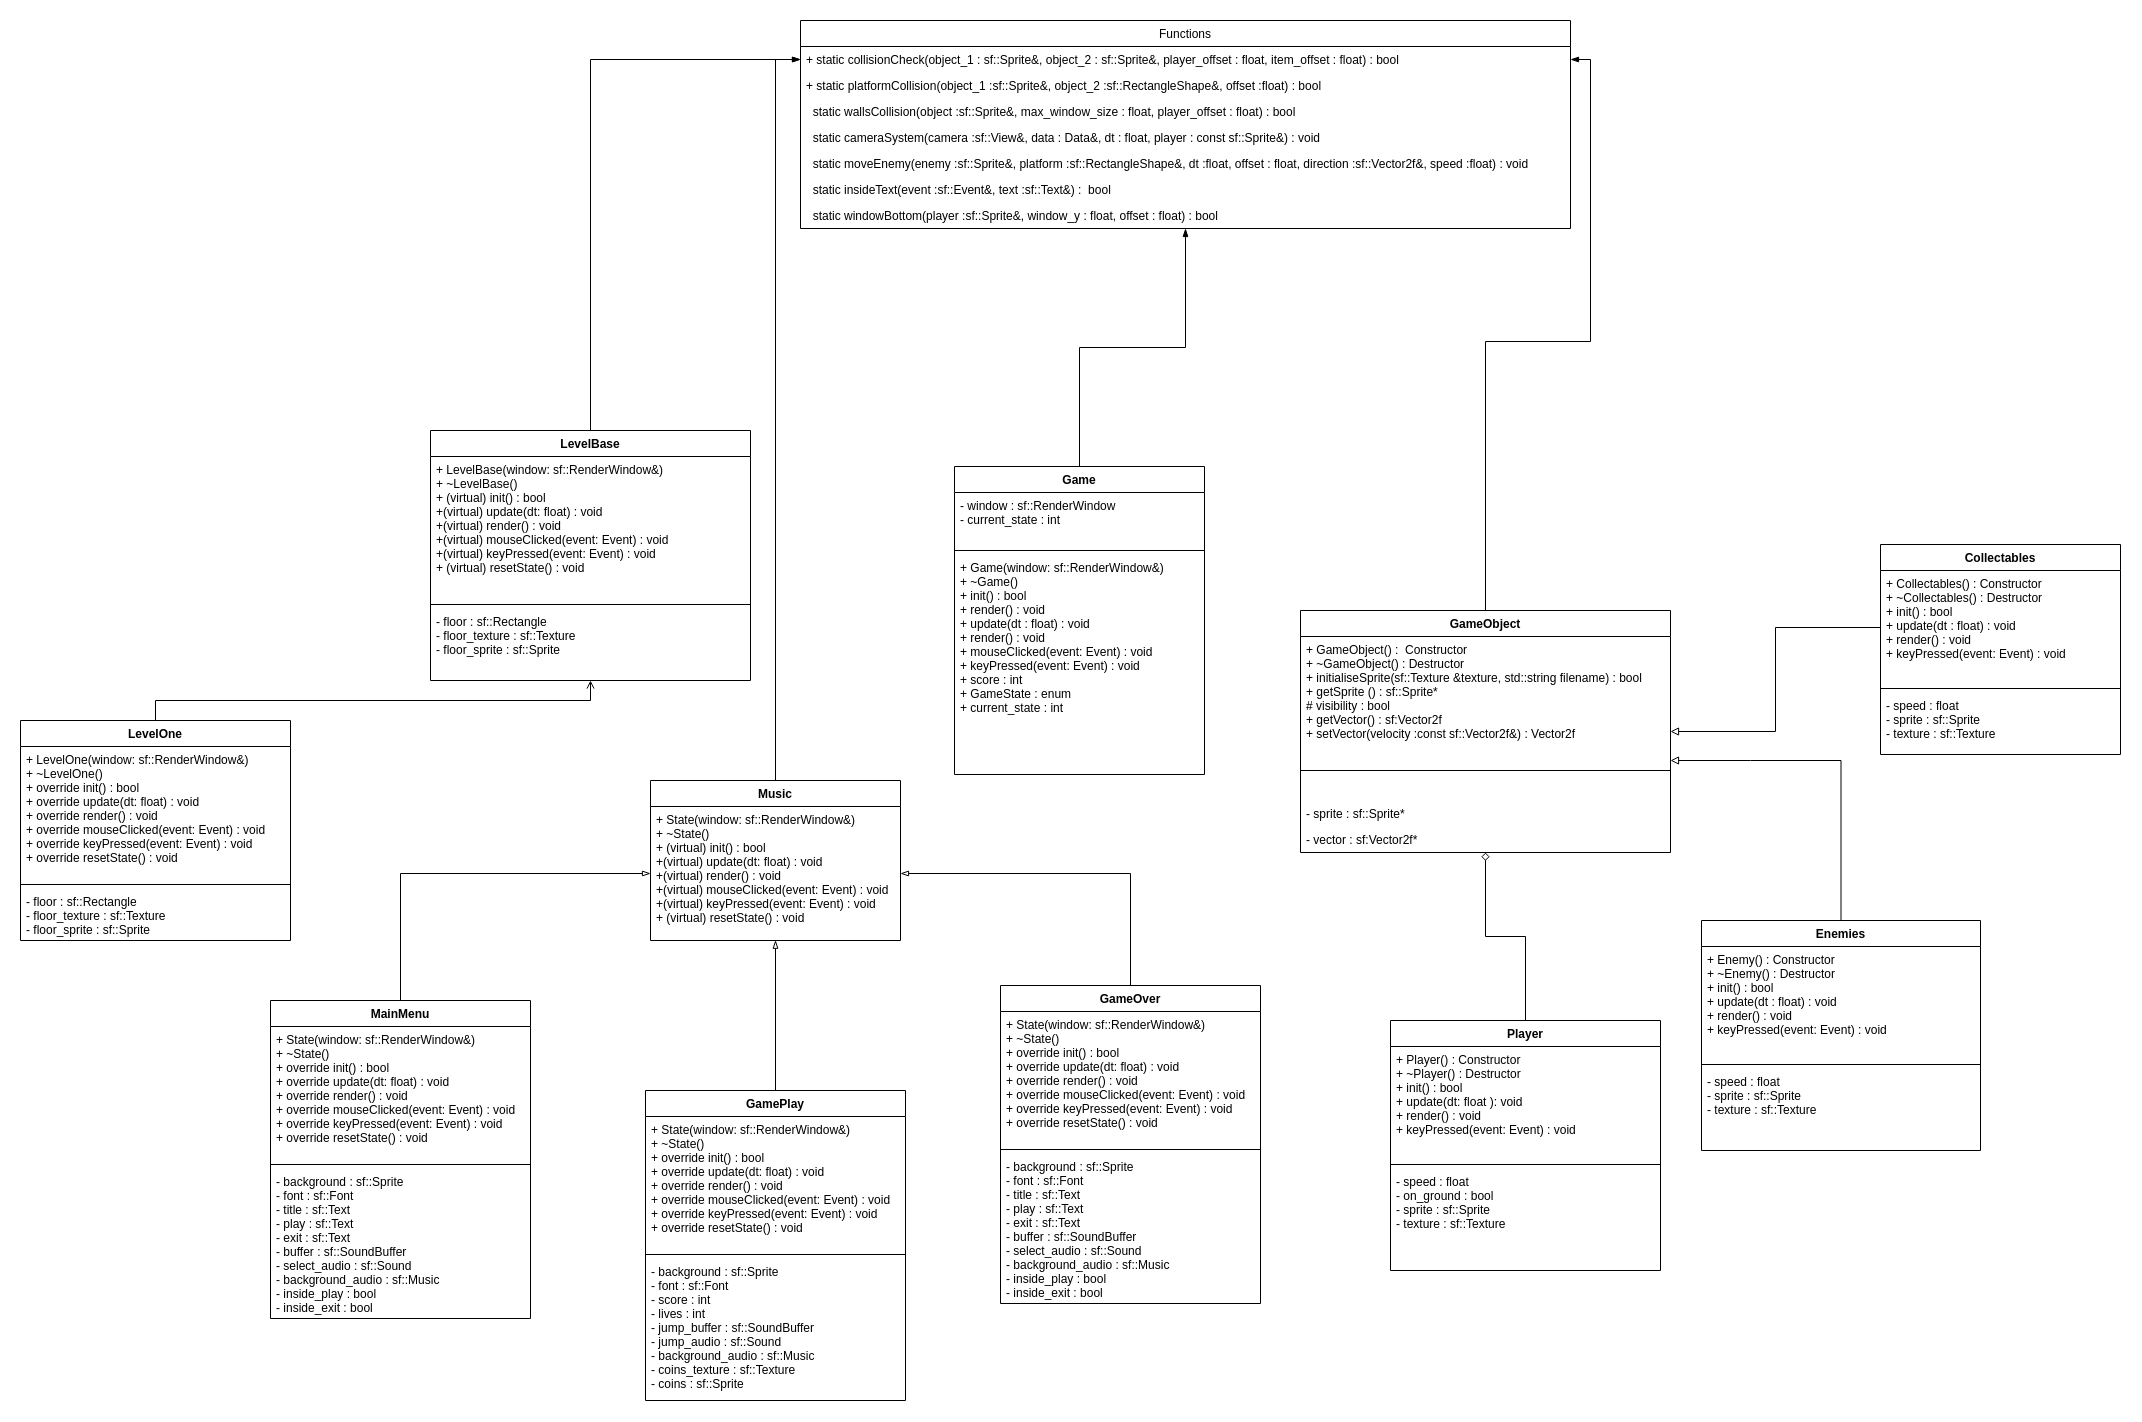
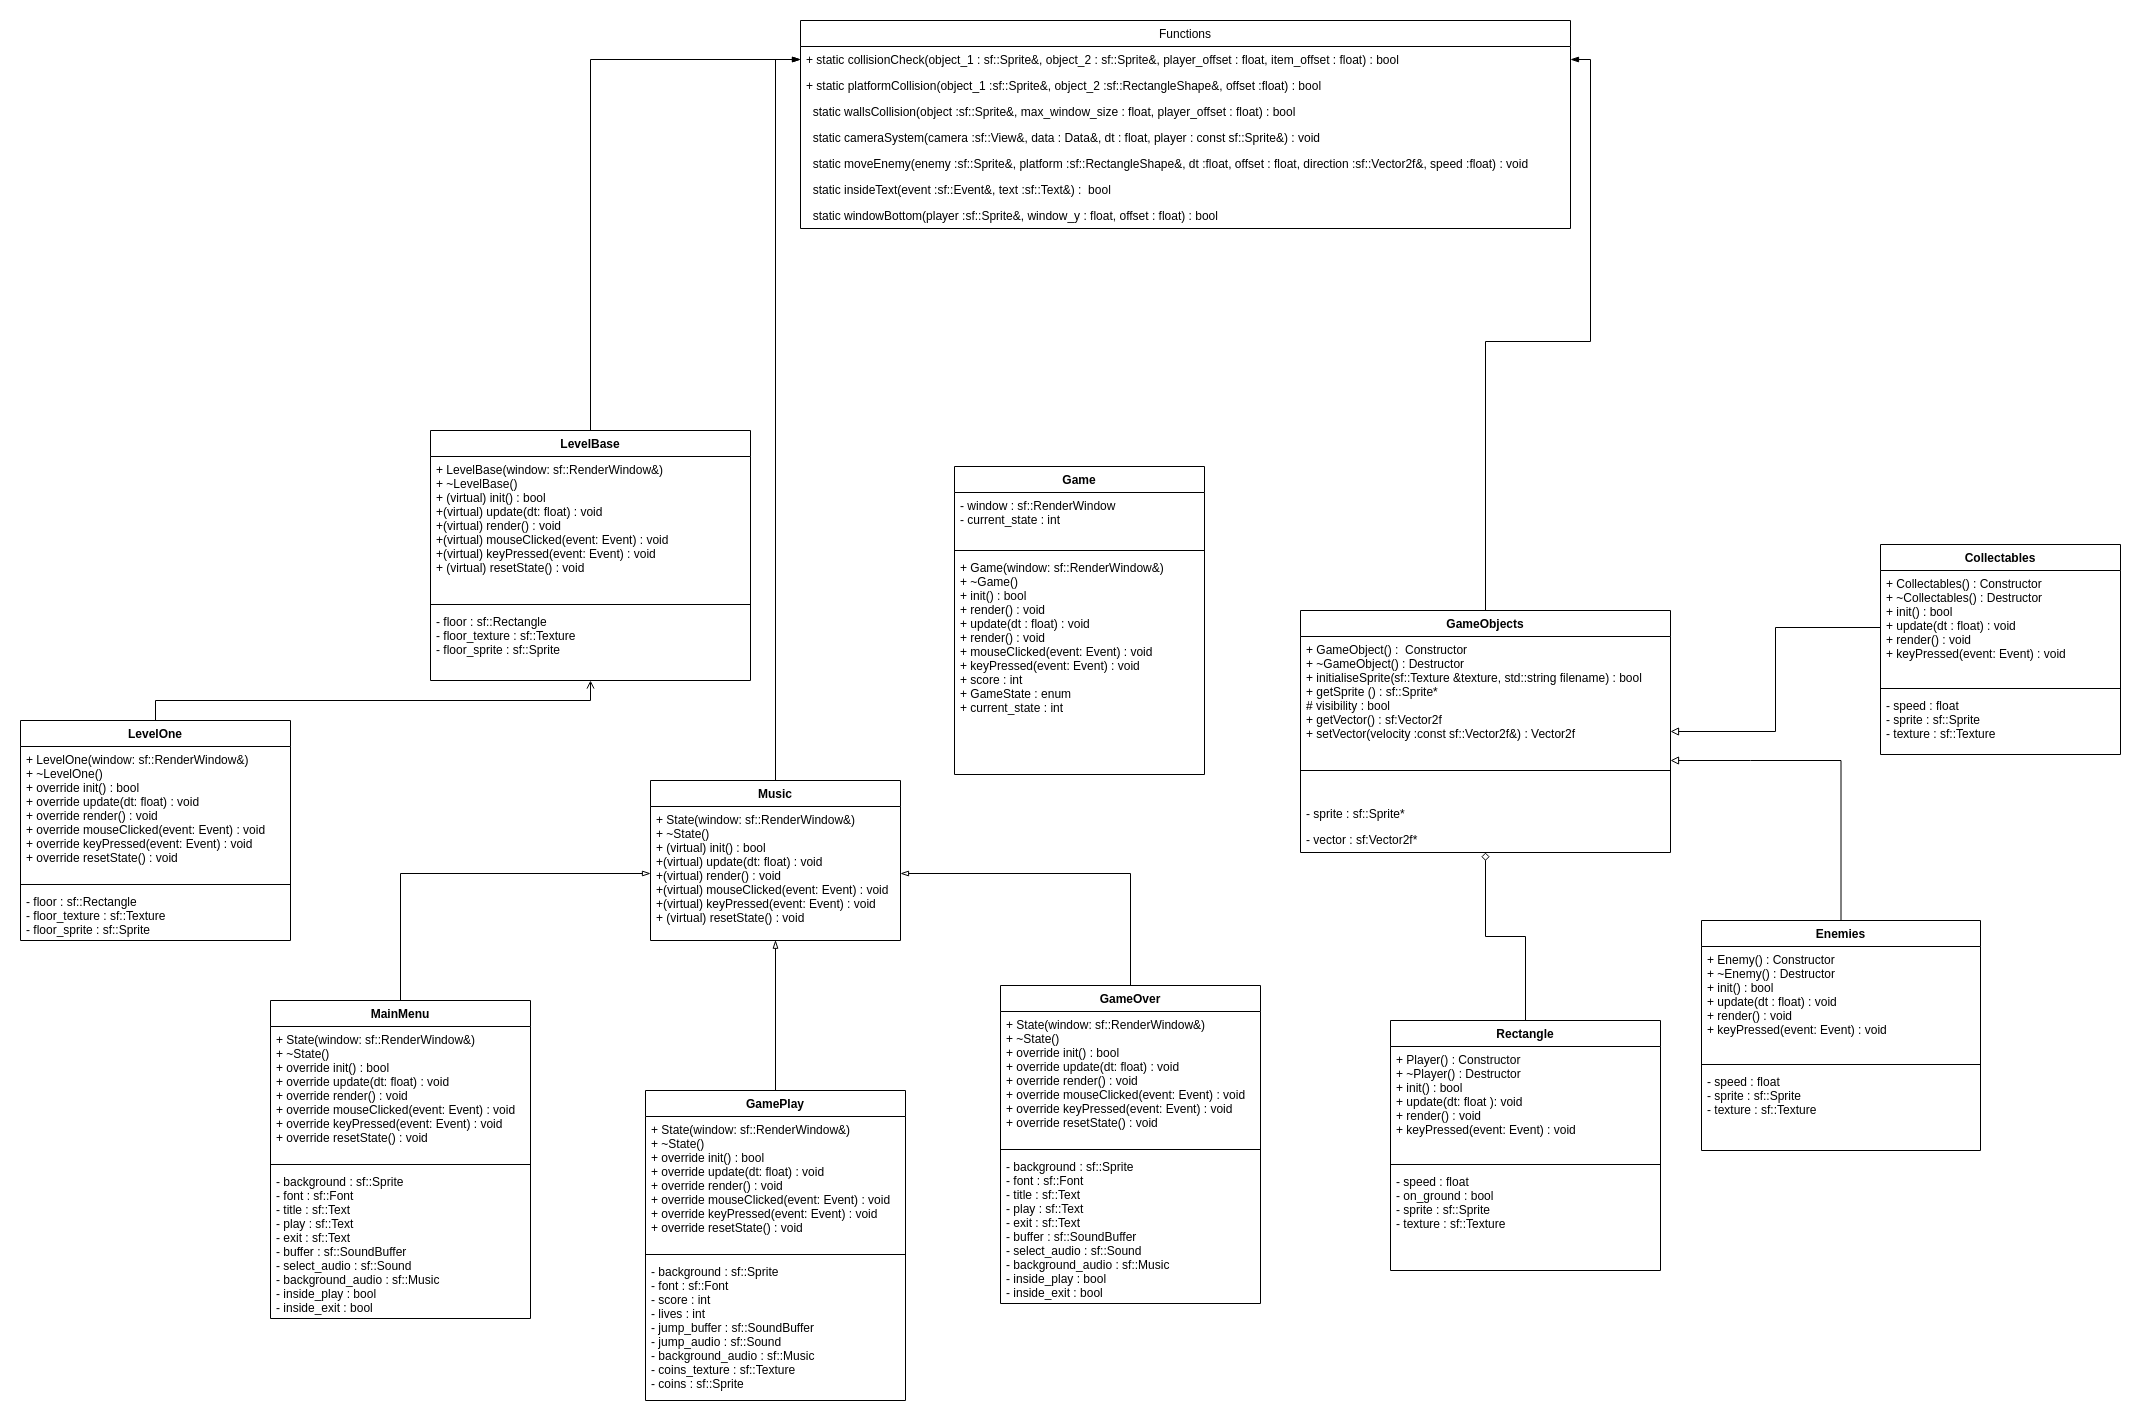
(1128, 348) -> none
(1485, 624) -> (1485, 624)
(1525, 1034) -> (1525, 1034)
